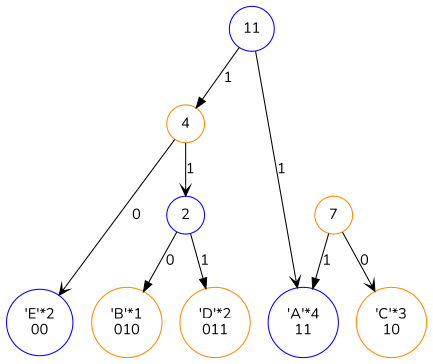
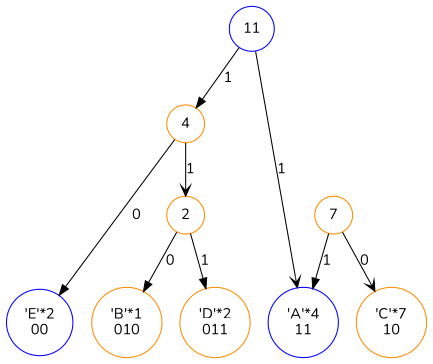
(120, 213) -> (120, 213)
(186, 215) -> (186, 215)
(391, 322) -> (391, 322)
